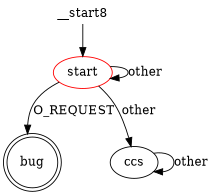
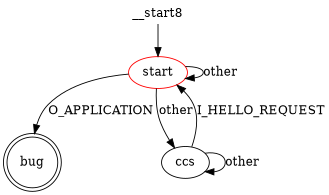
(74, 111) -> (101, 111)
none -> (196, 117)
